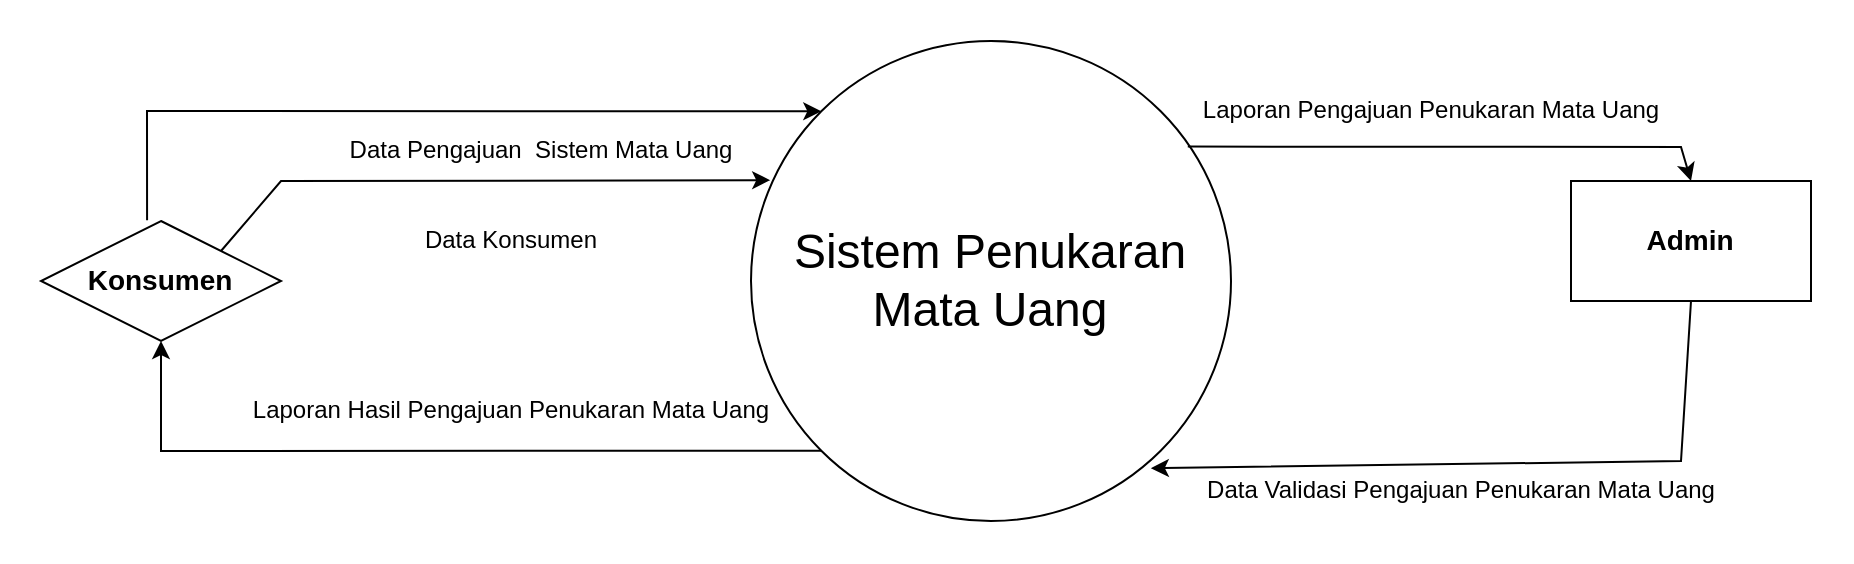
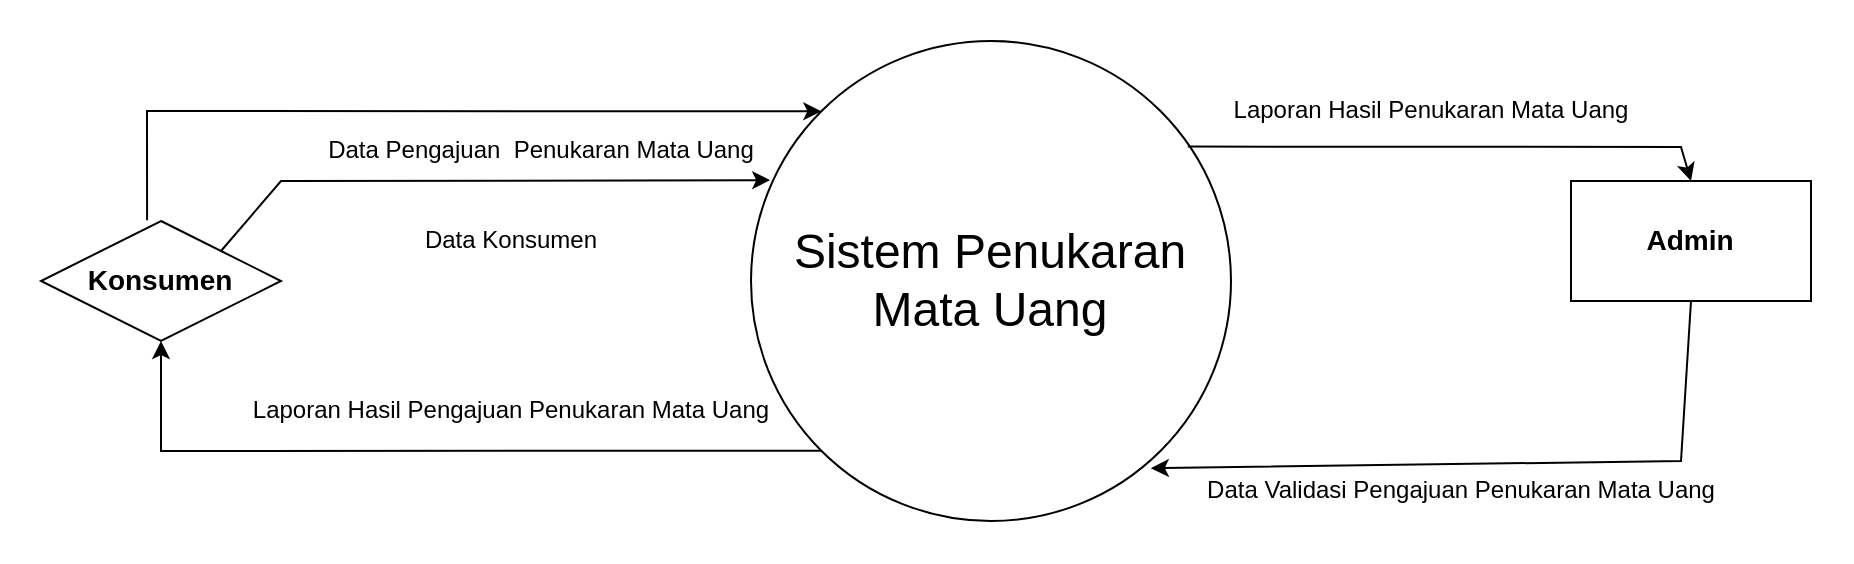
(1432, 111) -> (1432, 111)
(542, 151) -> (542, 151)
